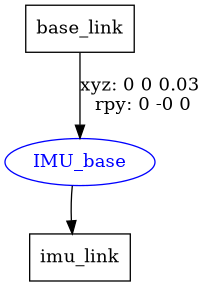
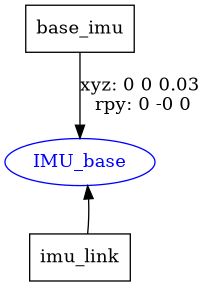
(80, 29) -> (80, 29)
(71, 203) -> (89, 216)
